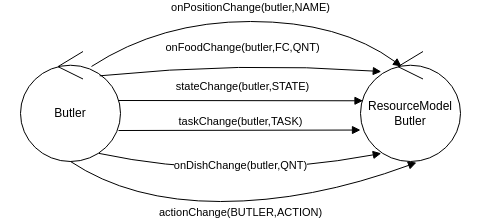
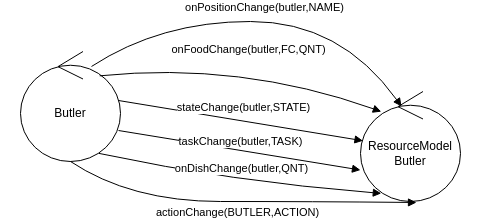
(411, 107) -> (411, 147)
